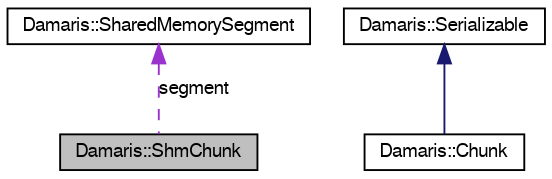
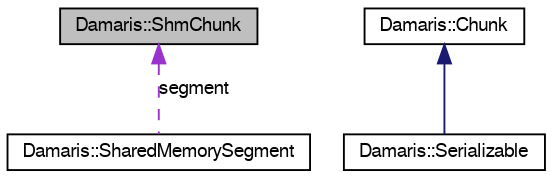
(159, 99) -> (159, 99)
(444, 99) -> (444, 99)
